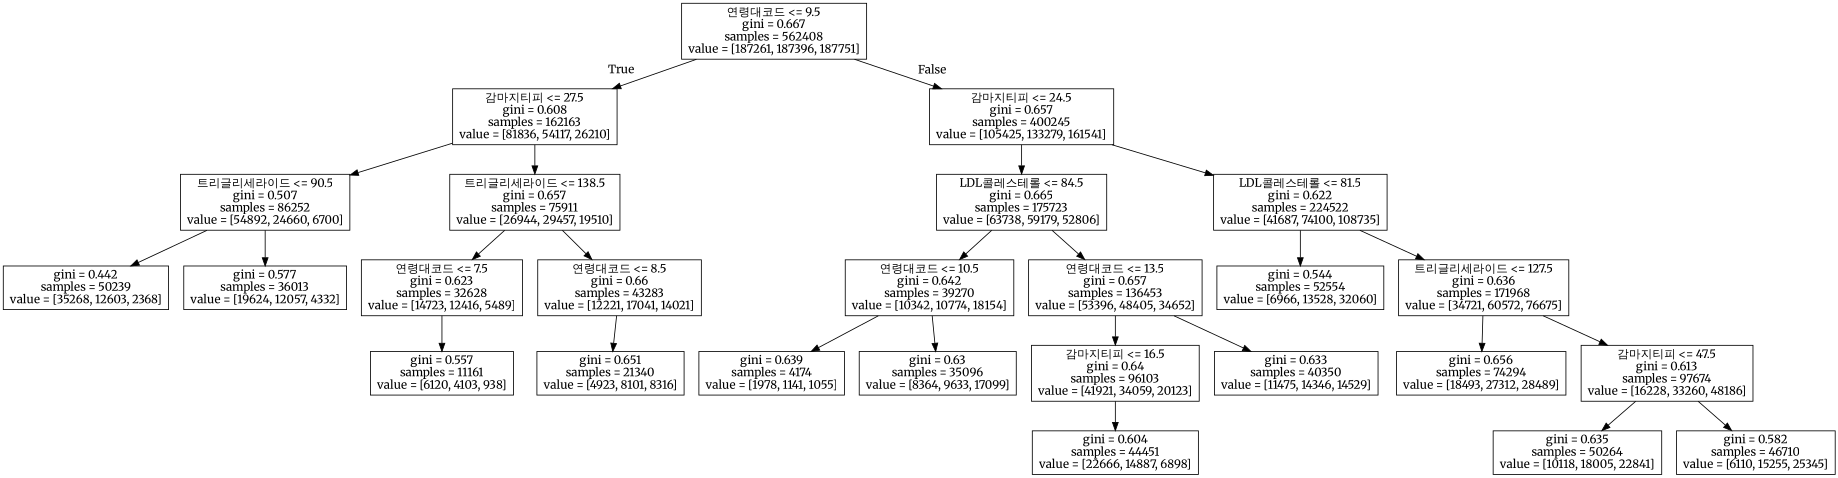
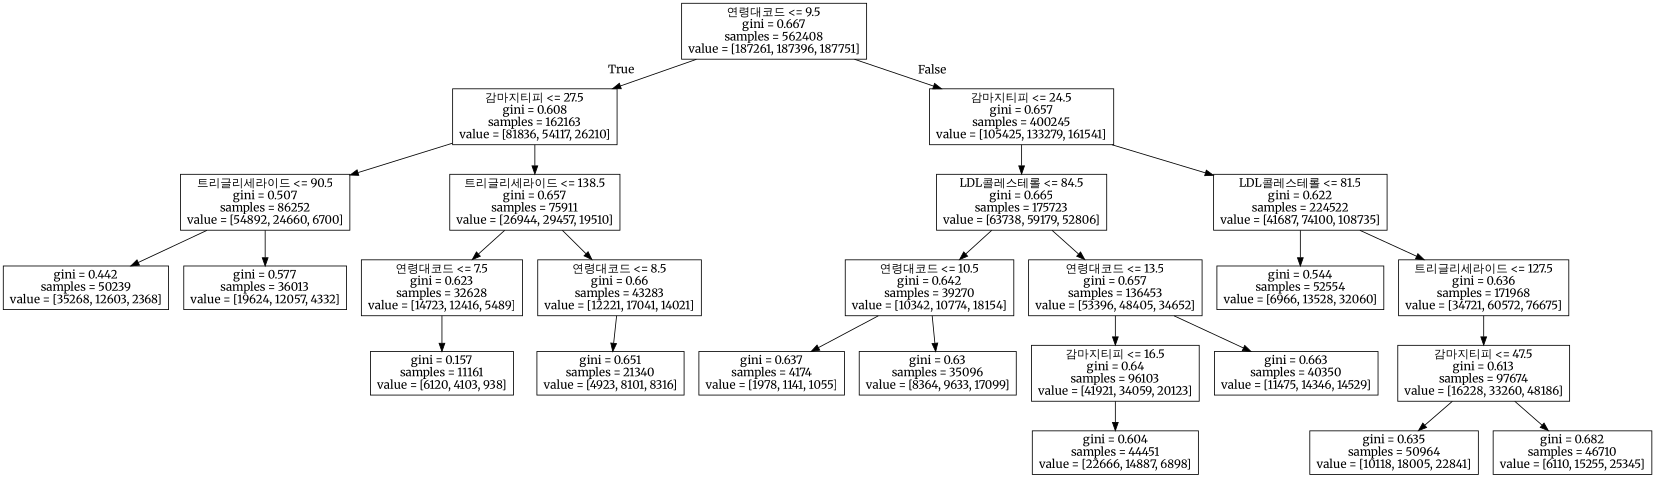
(442, 373) -> (442, 373)
(772, 373) -> (772, 373)
(1296, 373) -> (1296, 373)
(1481, 373) -> none
(1577, 453) -> (1394, 453)
(1756, 453) -> (1573, 453)
